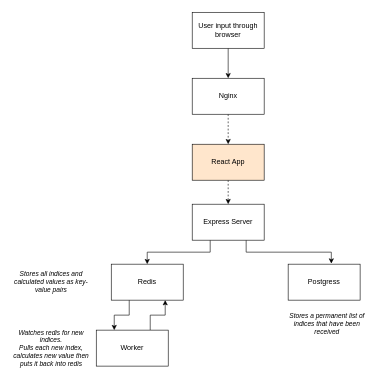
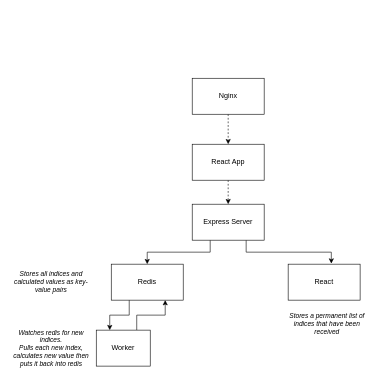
(228, 30) -> none
(228, 72) -> none
(228, 162) -> (228, 162)
(324, 282) -> (324, 282)
(132, 348) -> (123, 348)
